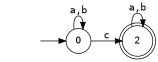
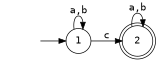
(78, 41) -> (78, 41)
